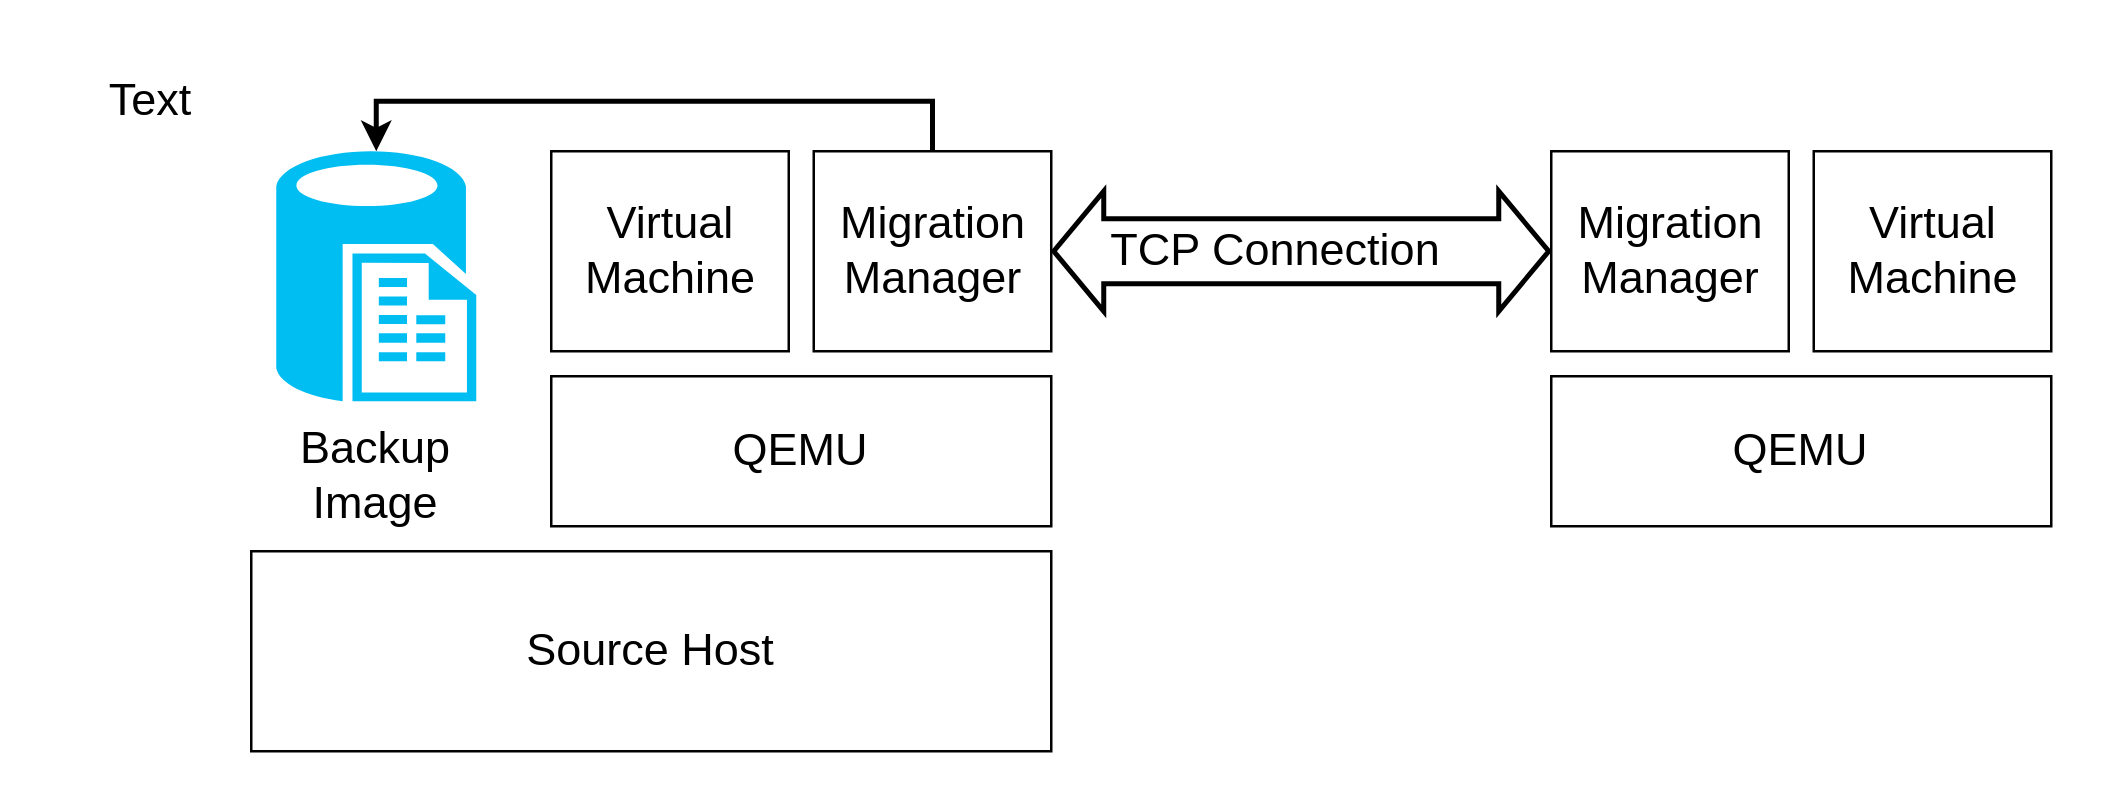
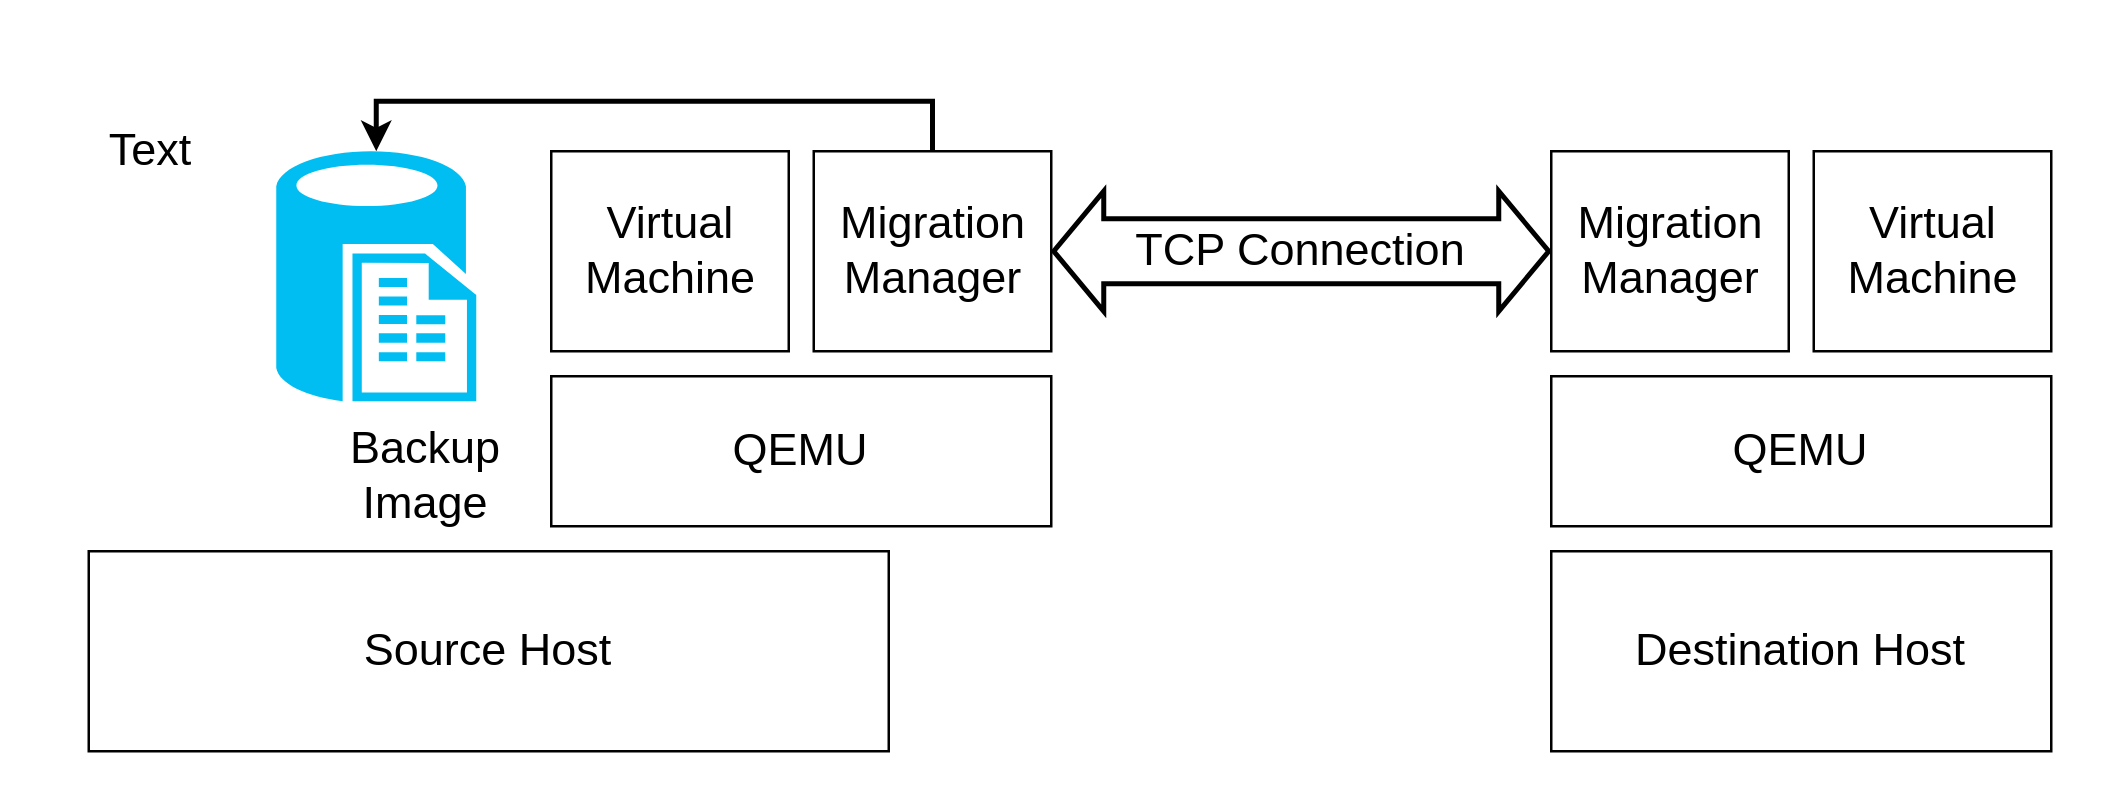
(151, 101) -> (151, 151)
(1276, 251) -> (1301, 251)
(376, 476) -> (426, 476)
(651, 651) -> (489, 651)
none -> (1801, 651)
